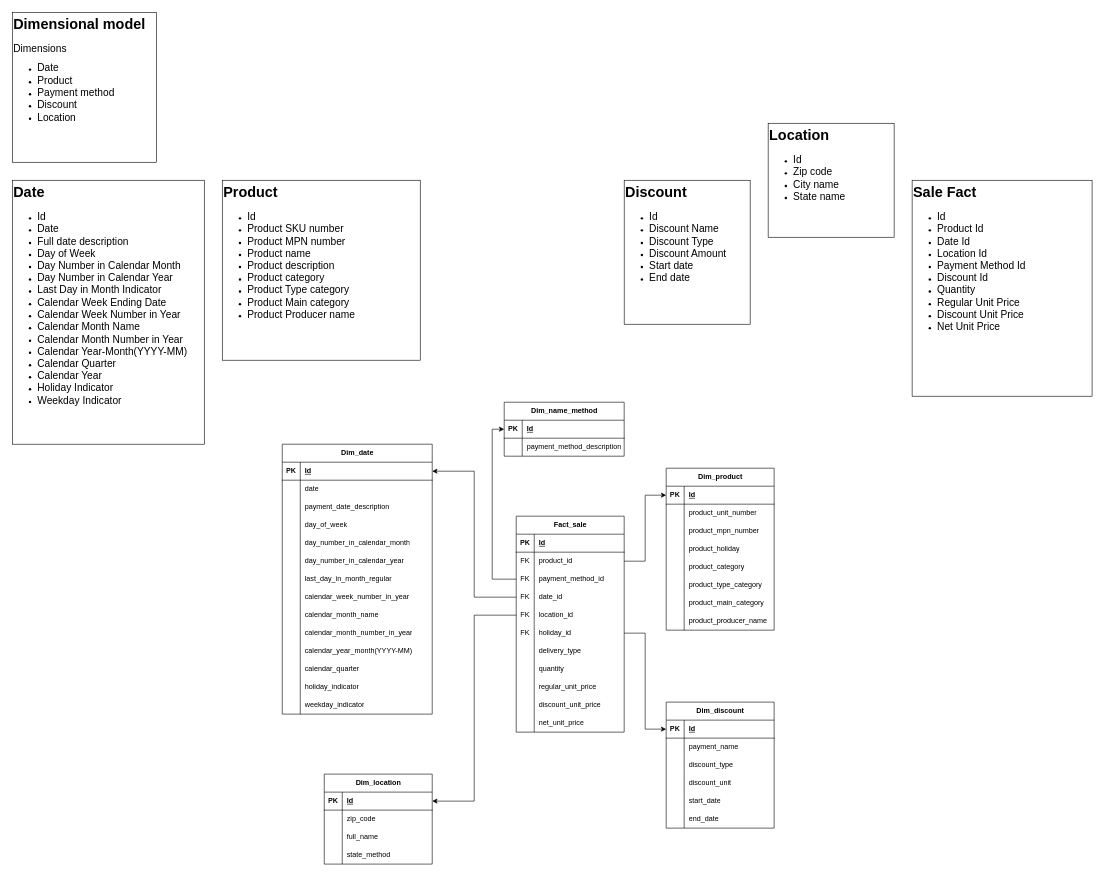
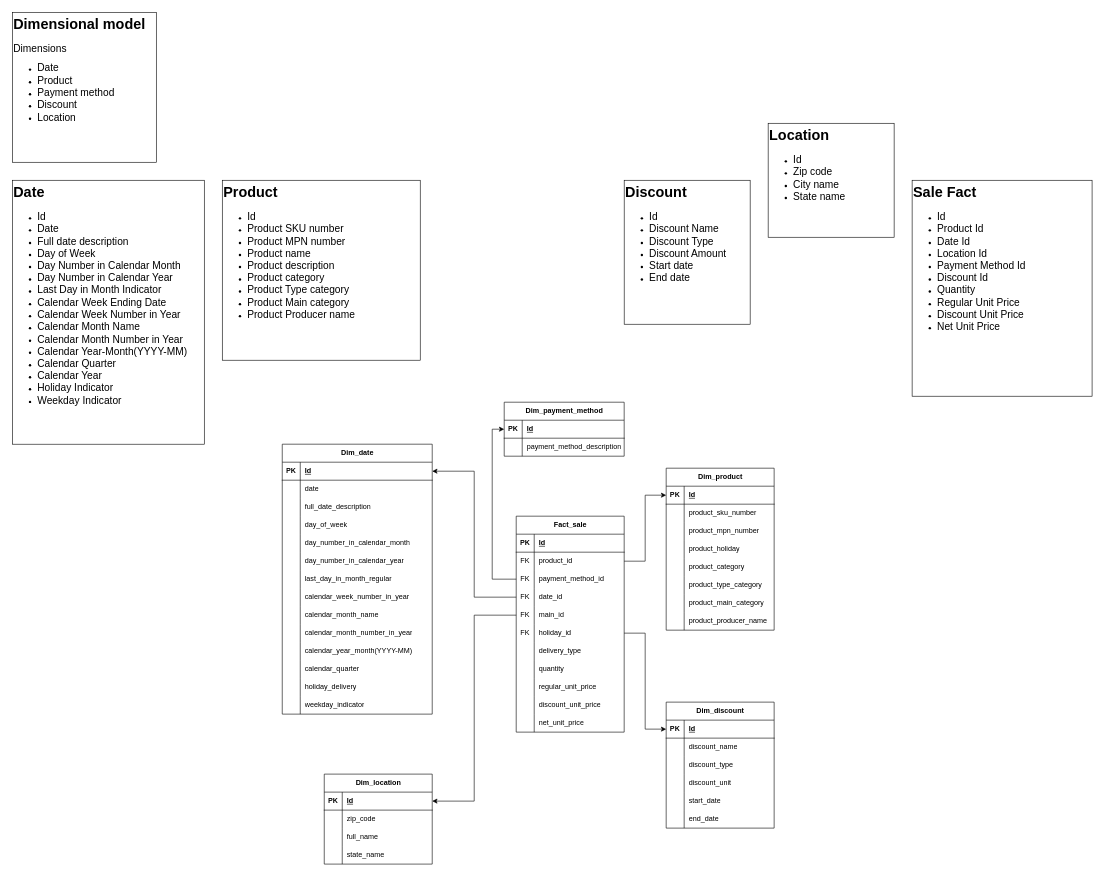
(565, 411) -> (565, 411)
(352, 507) -> (344, 507)
(726, 513) -> (725, 513)
(558, 615) -> (551, 615)
(336, 687) -> (334, 687)
(713, 747) -> (714, 747)
(371, 855) -> (367, 855)
